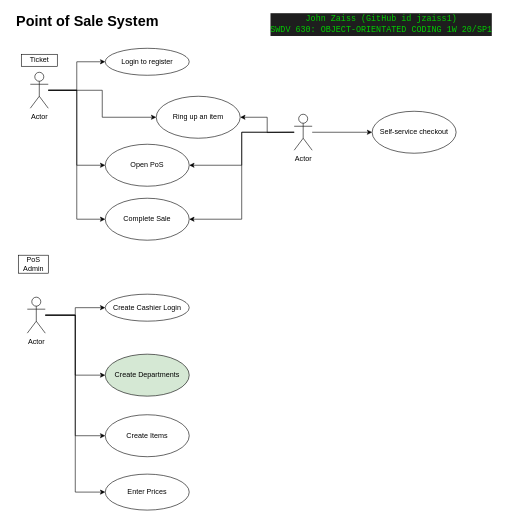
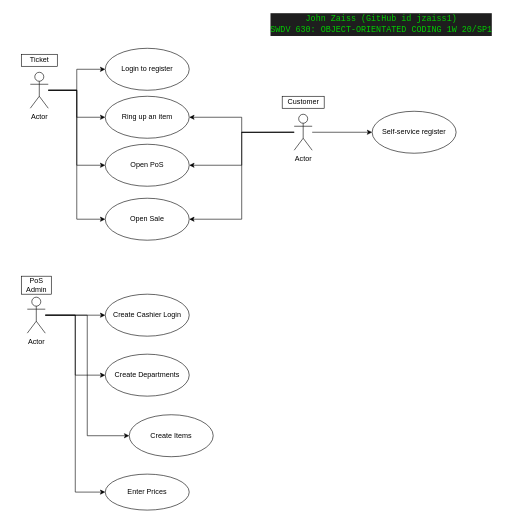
(87, 21) -> none
(147, 62) -> (147, 69)
none -> (303, 102)
(198, 117) -> (147, 117)
(414, 132) -> (414, 132)
(147, 219) -> (147, 219)
(33, 264) -> (36, 285)
(147, 308) -> (147, 315)
(147, 375) -> (147, 375)
(147, 436) -> (171, 436)
